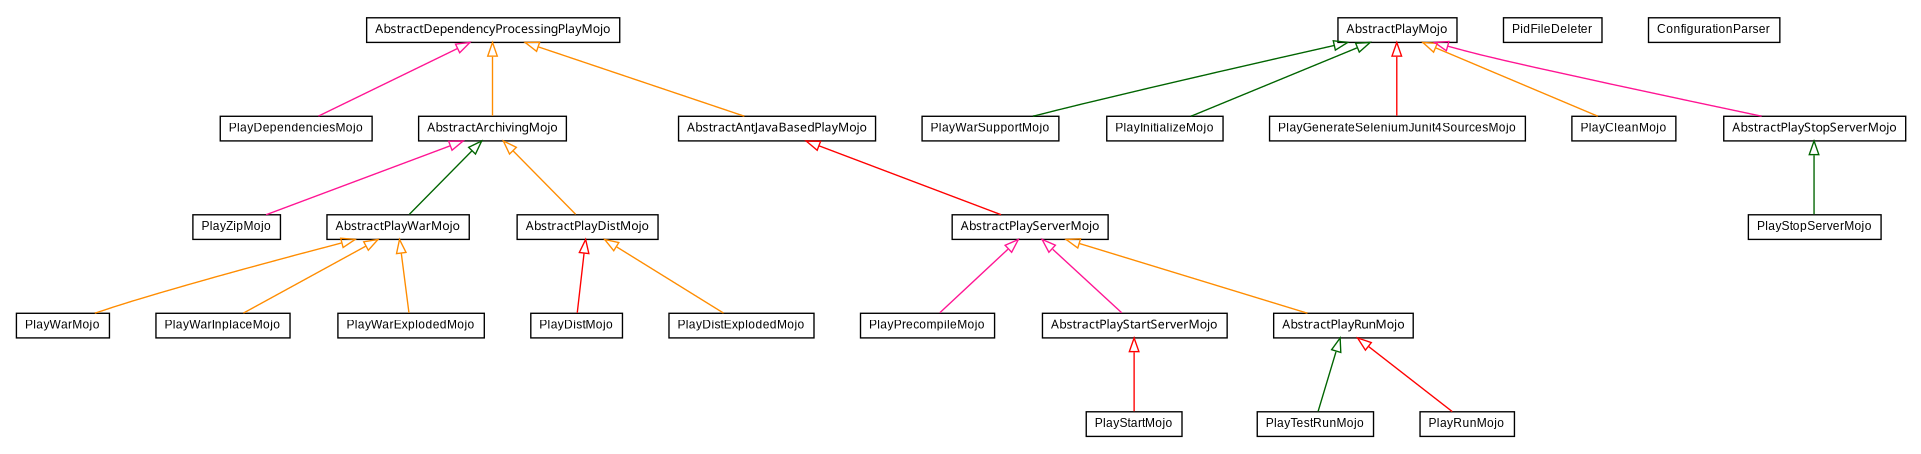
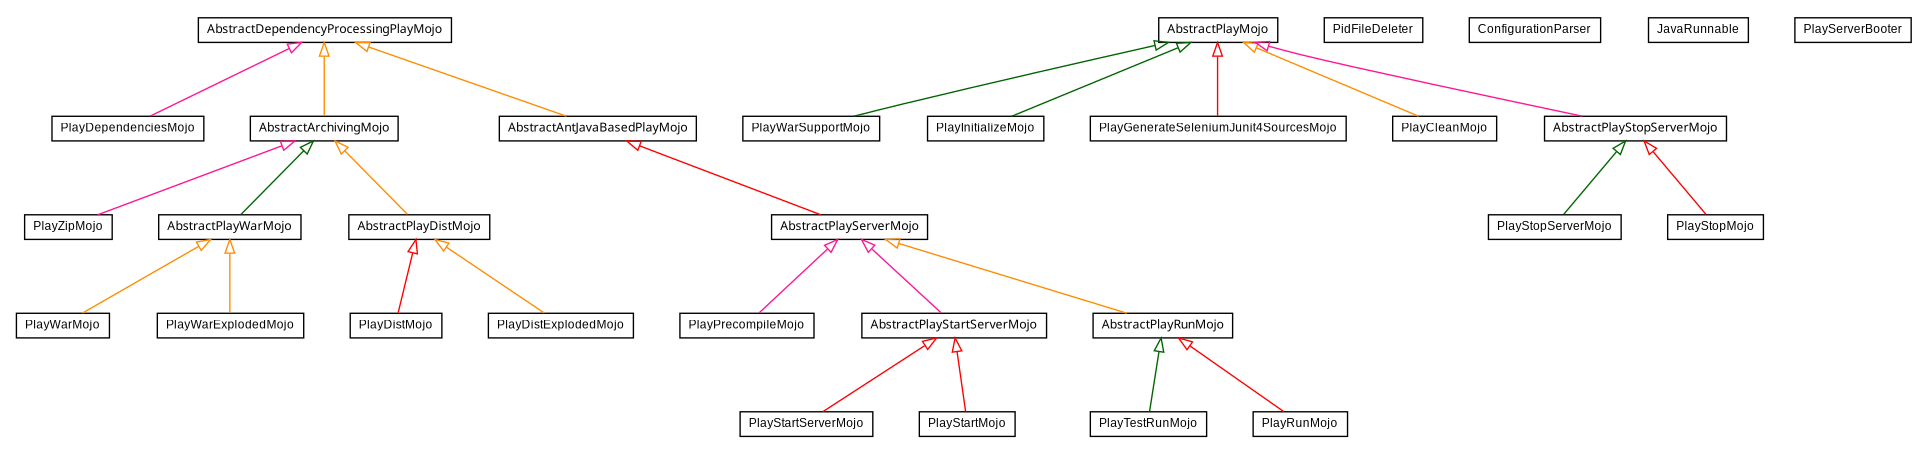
none -> (1698, 30)
none -> (1852, 30)
none -> (1716, 227)
(223, 326) -> none
none -> (806, 424)
